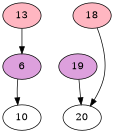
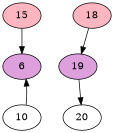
(22, 16) -> (22, 16)
(105, 65) -> (86, 38)
(17, 88) -> (27, 96)
